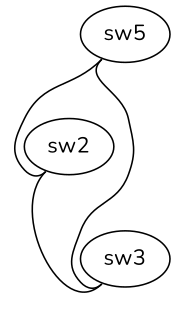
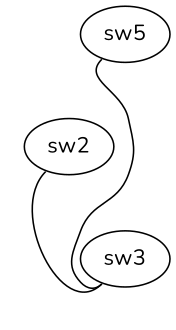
(29, 110) -> none
